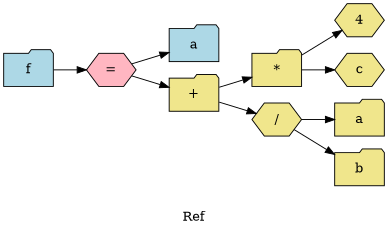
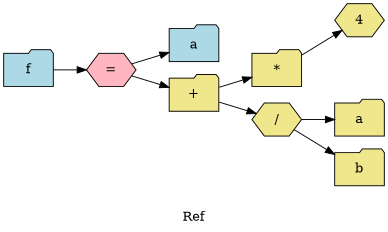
(360, 70) -> none
